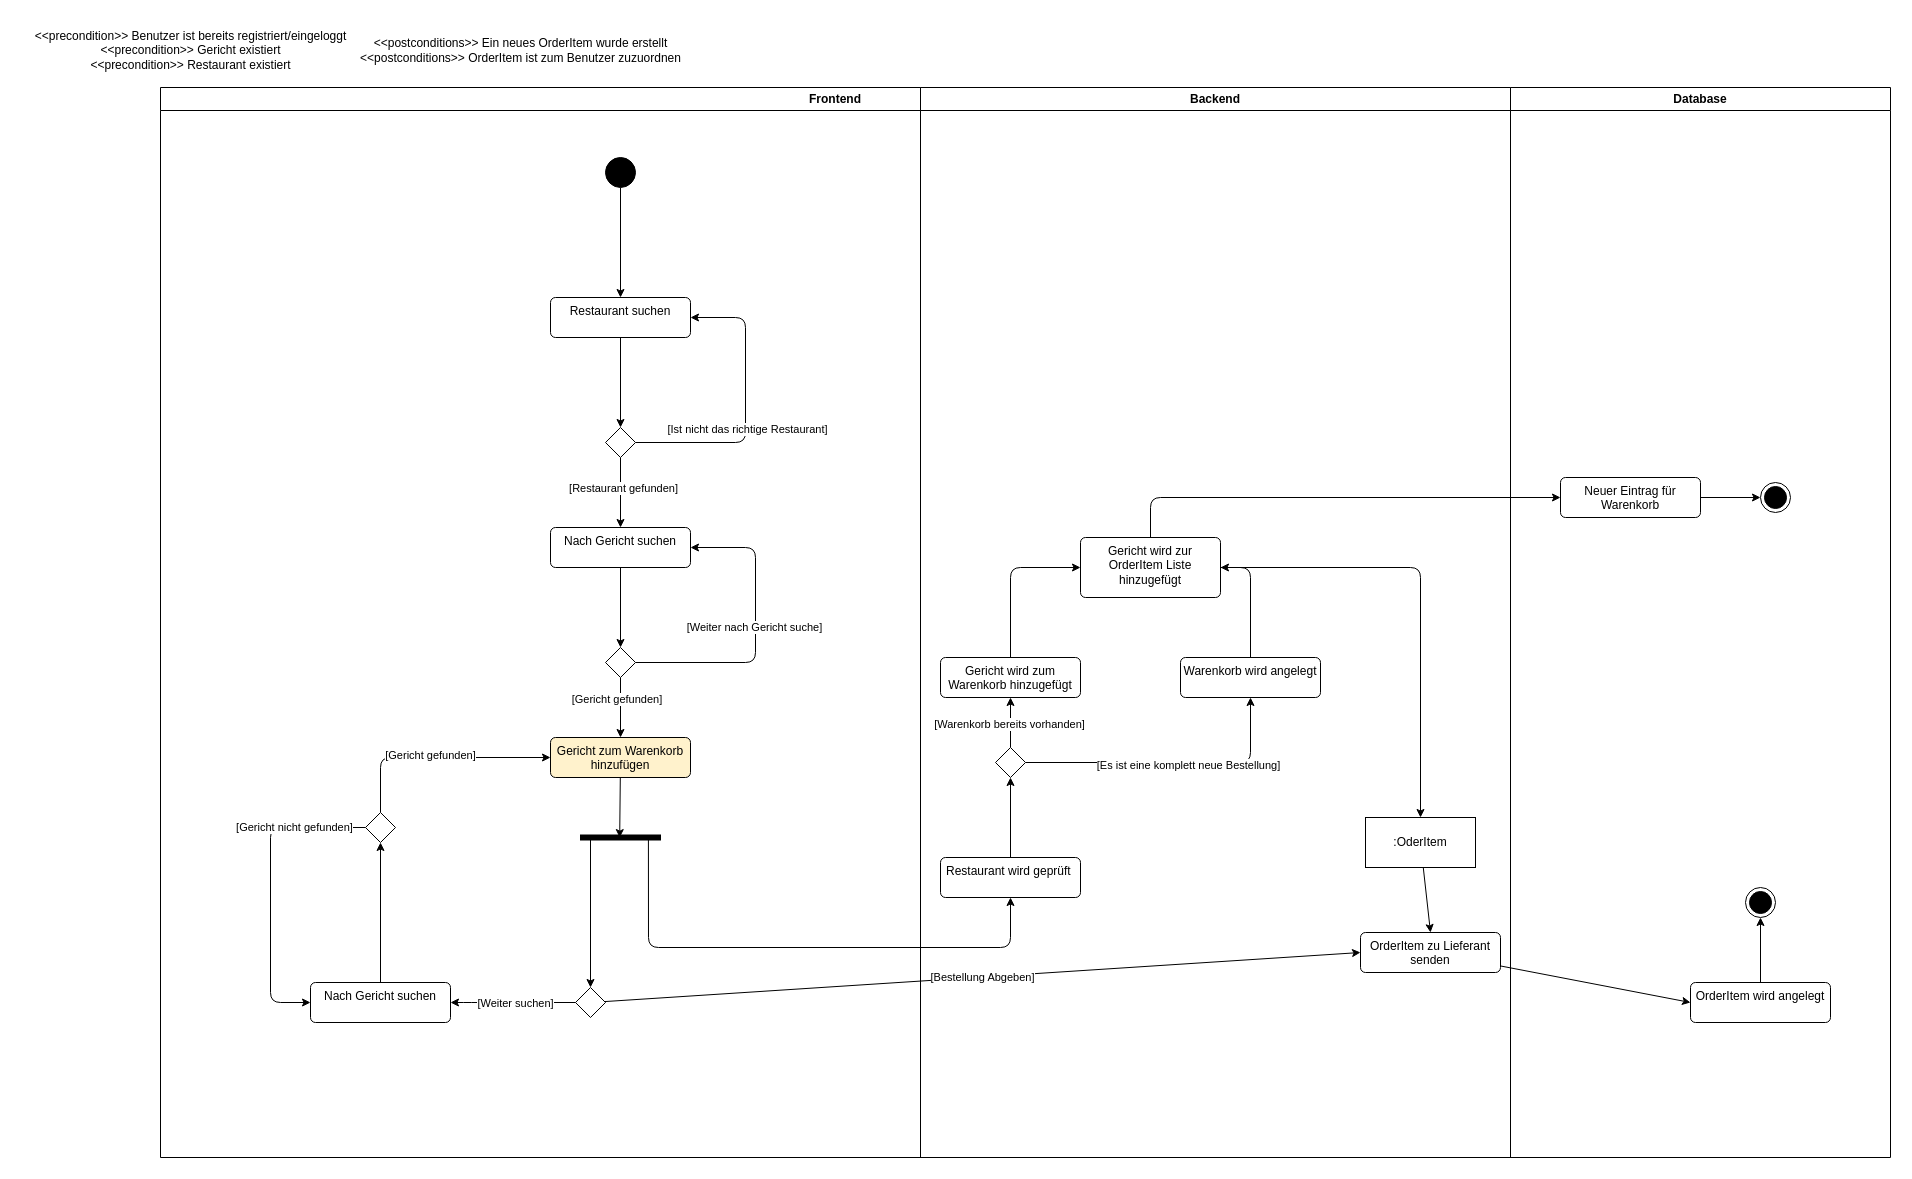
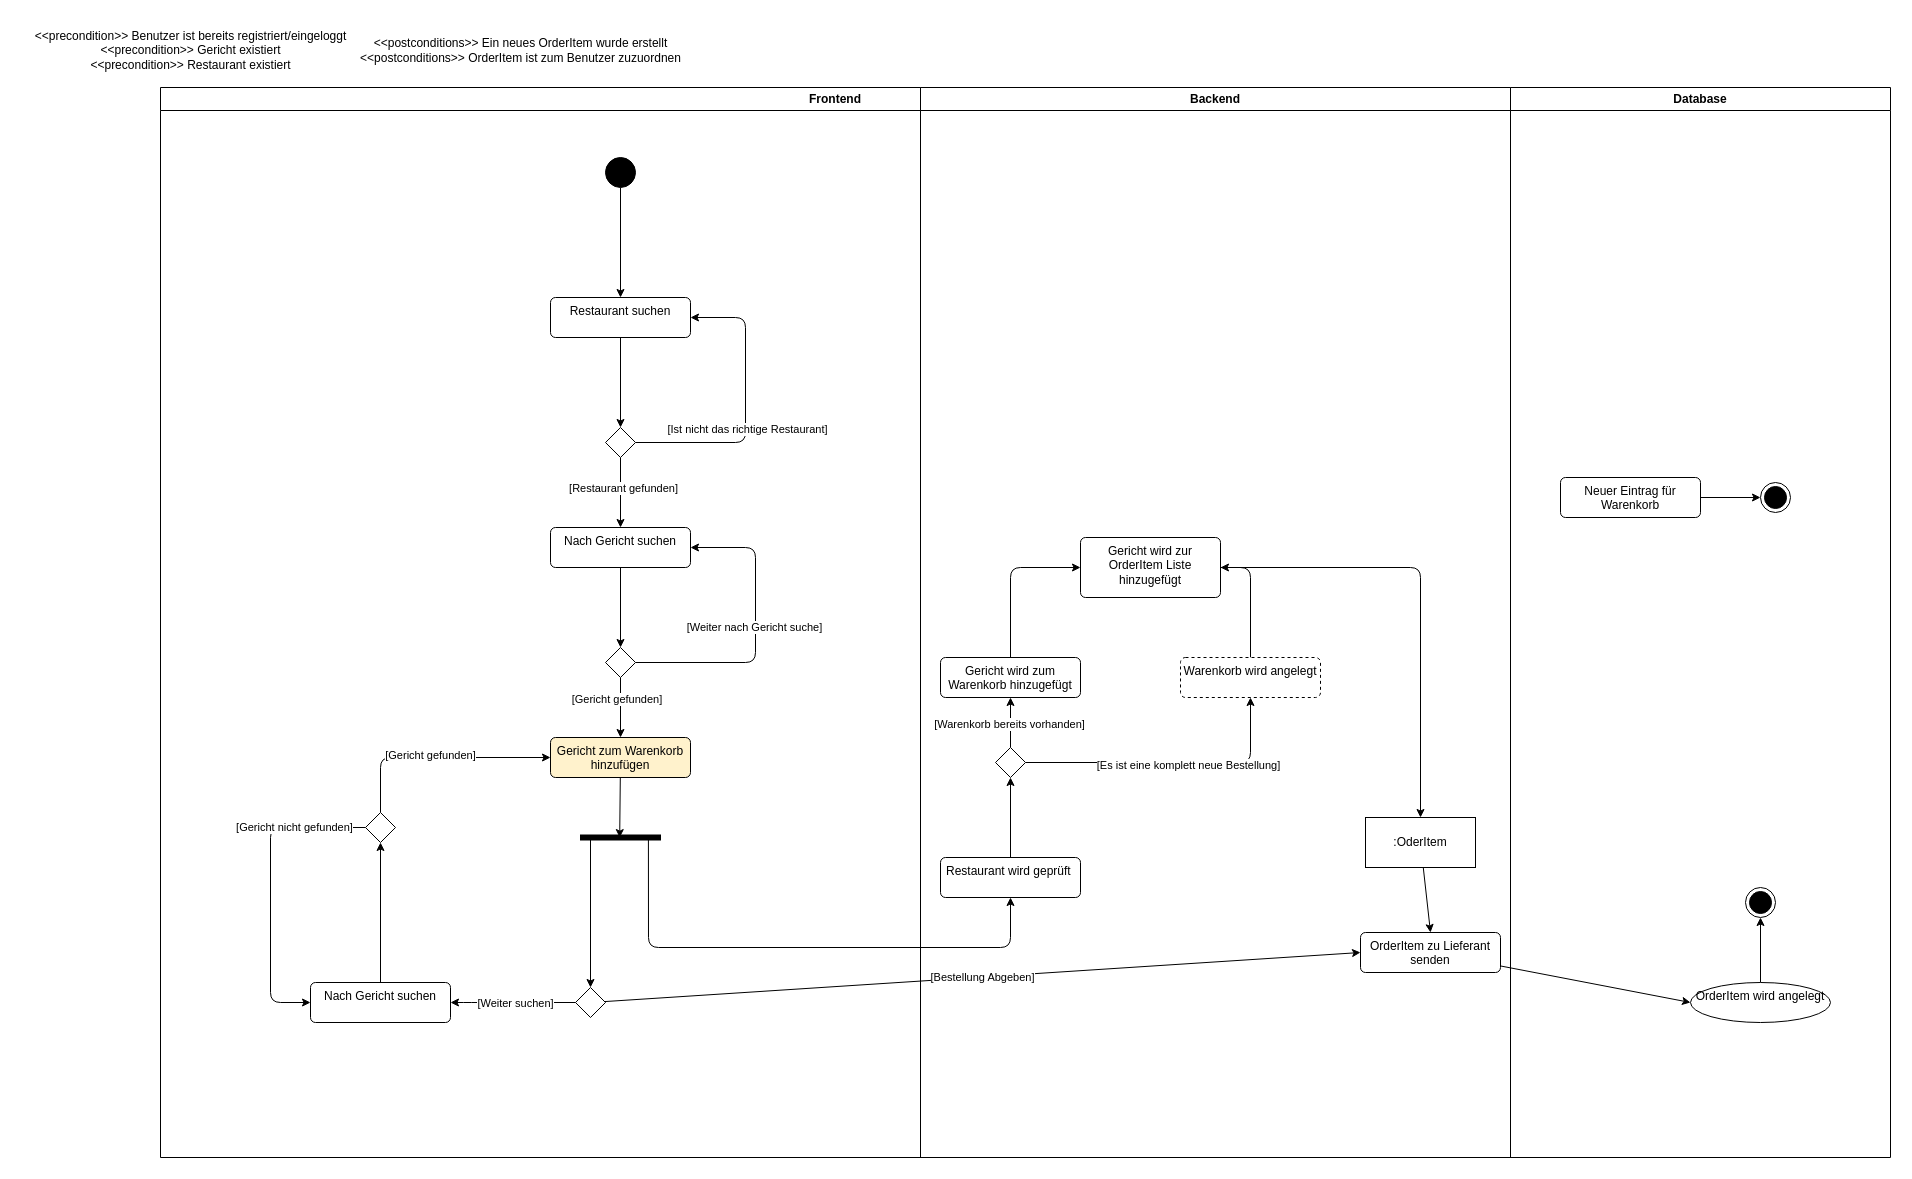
(1337, 498) -> none
(1251, 678) -> (1251, 678)
(1761, 1003) -> (1761, 1003)
